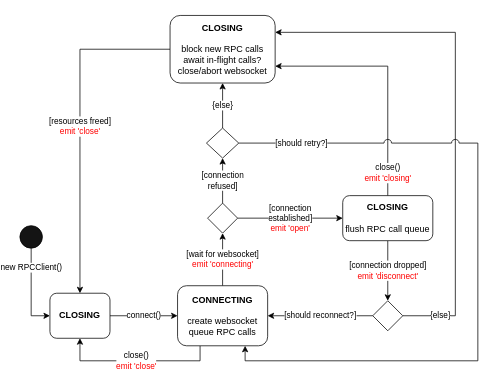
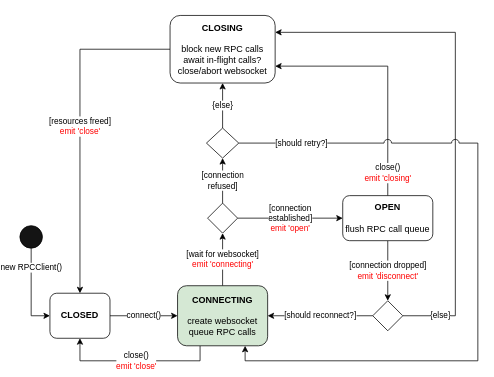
(387, 218) -> (387, 218)
(80, 315) -> (80, 315)
(222, 315) -> (222, 315)
